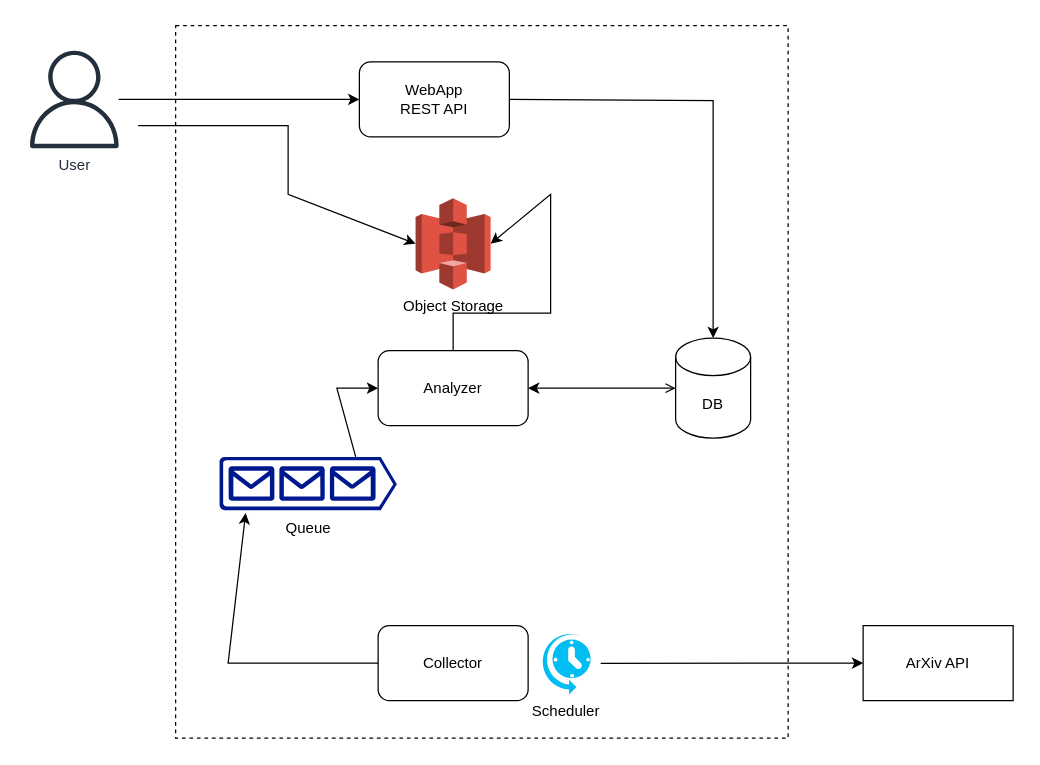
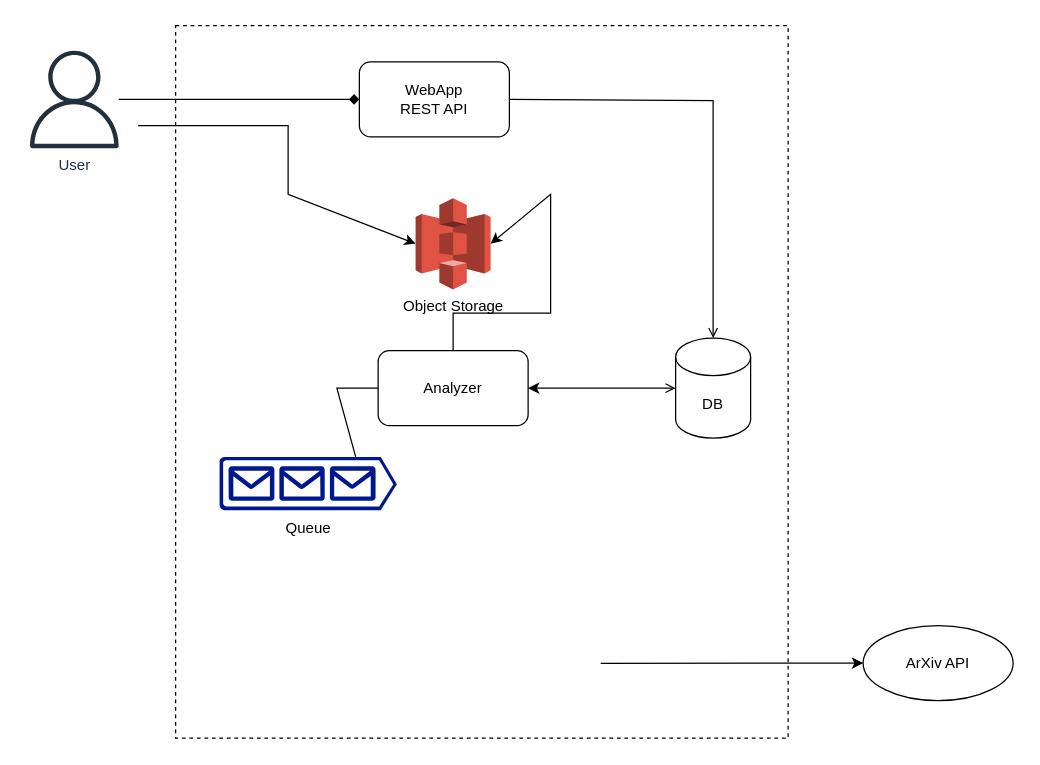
(349, 99) -> (349, 99)
(713, 328) -> (713, 330)
(368, 388) -> (371, 388)
(232, 663) -> none
(453, 663) -> none
(566, 663) -> none
(938, 663) -> (938, 663)
